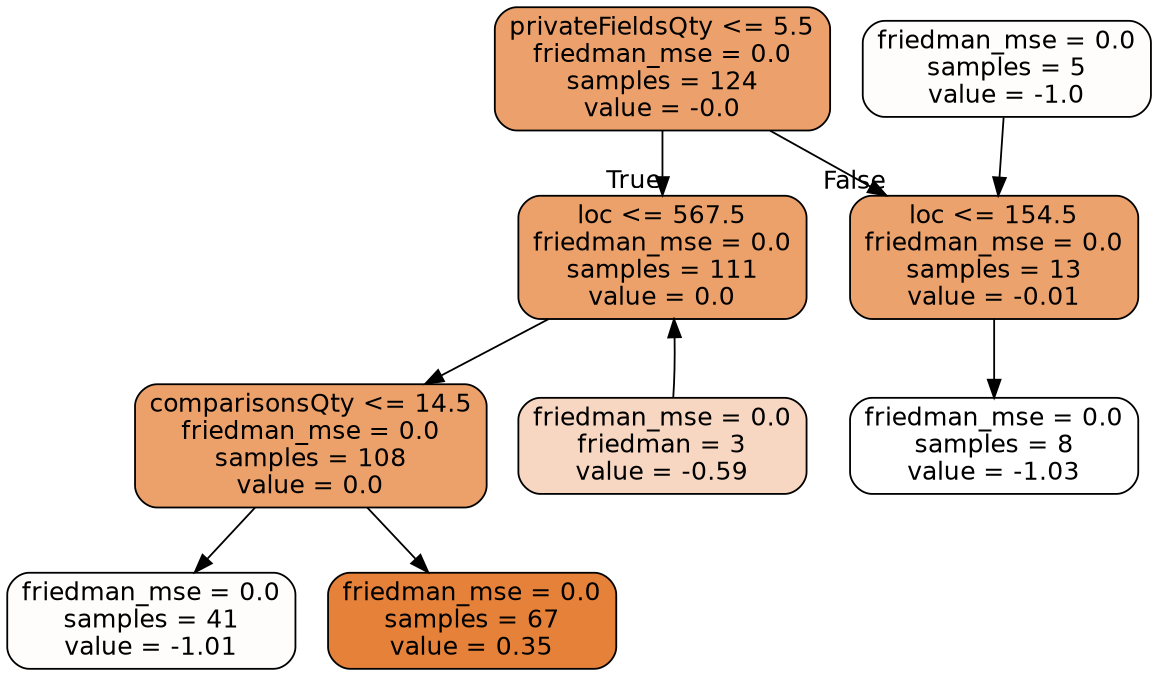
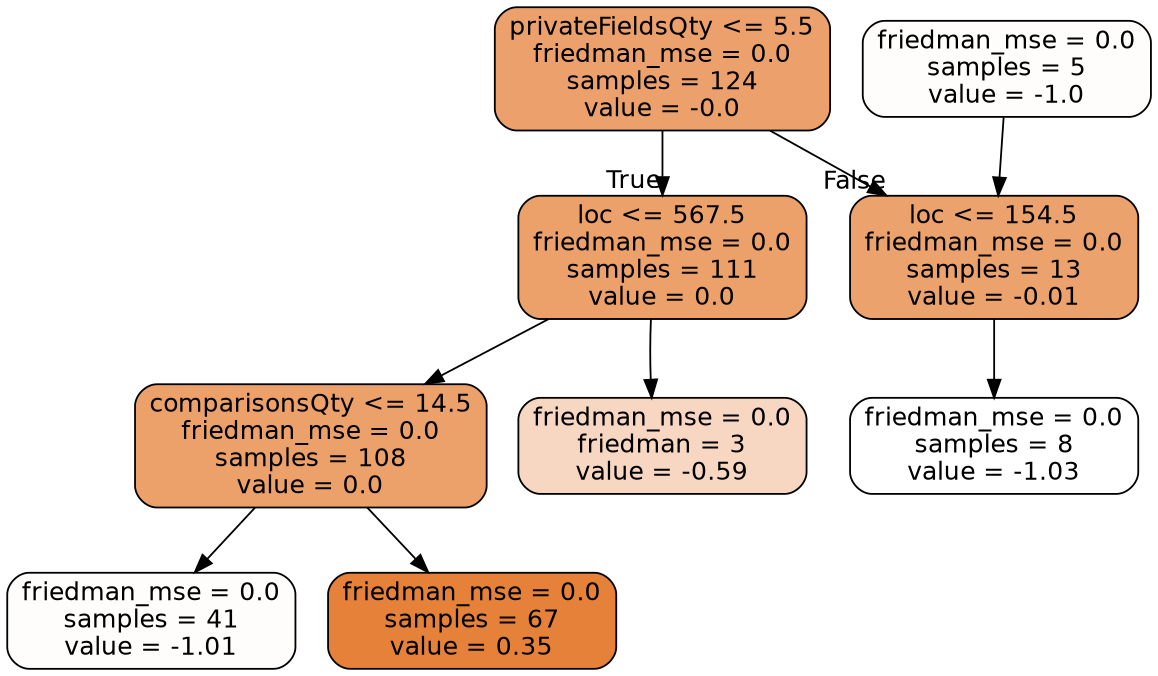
(675, 368) -> (650, 349)
